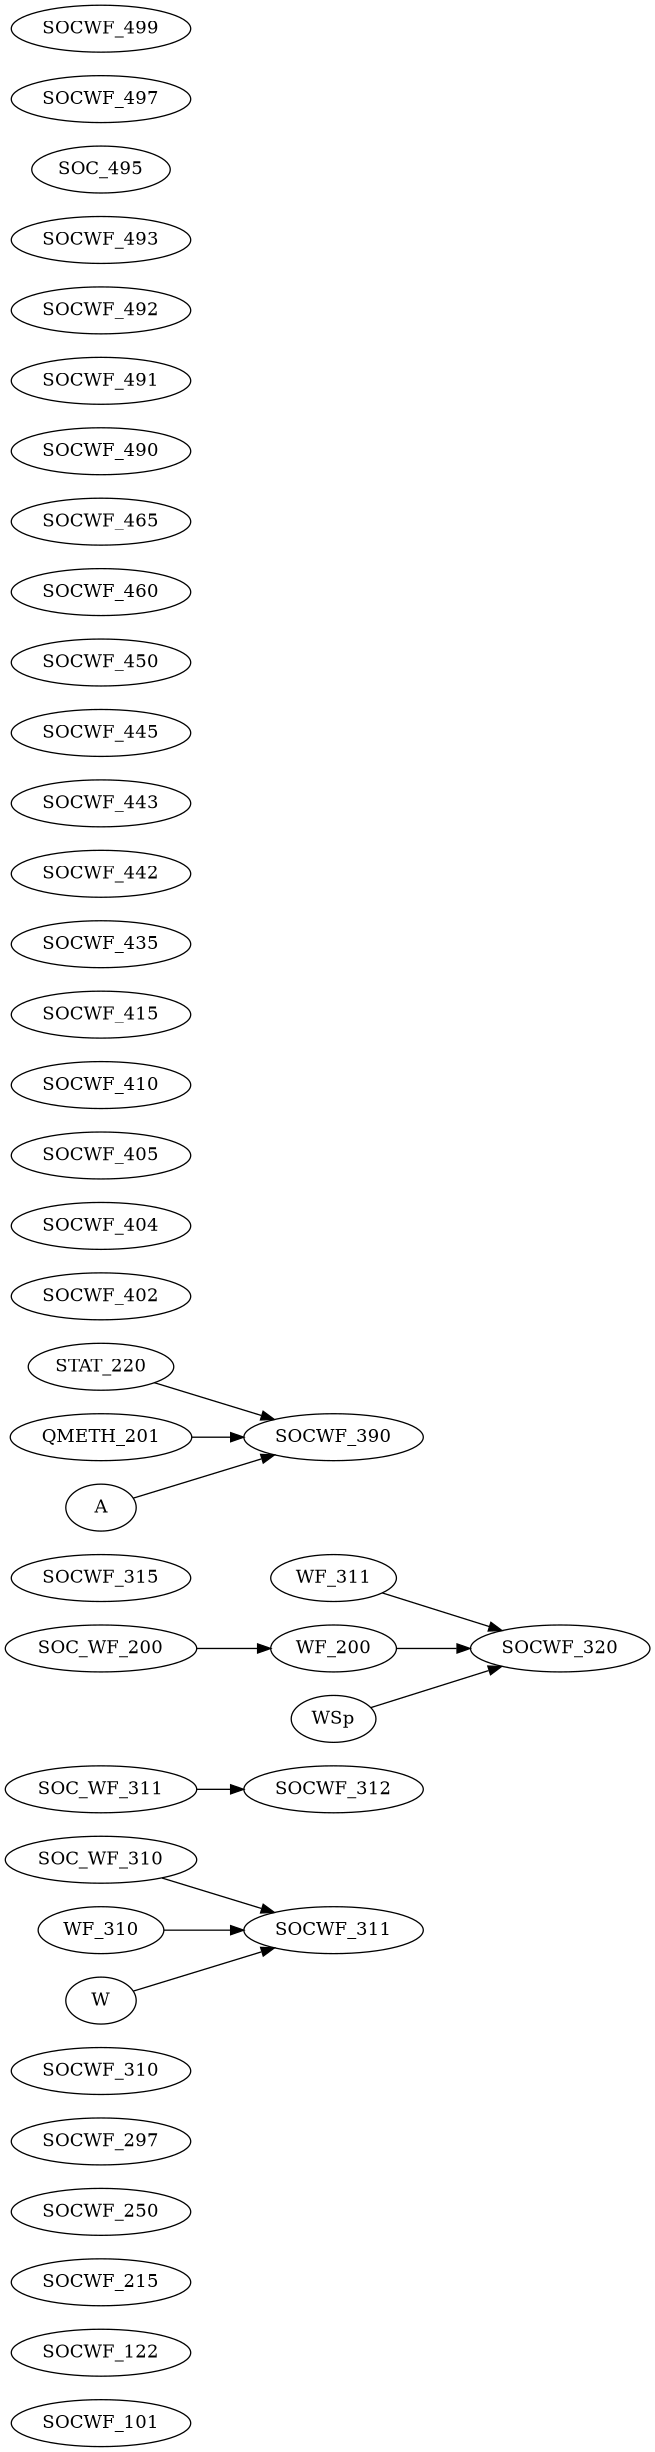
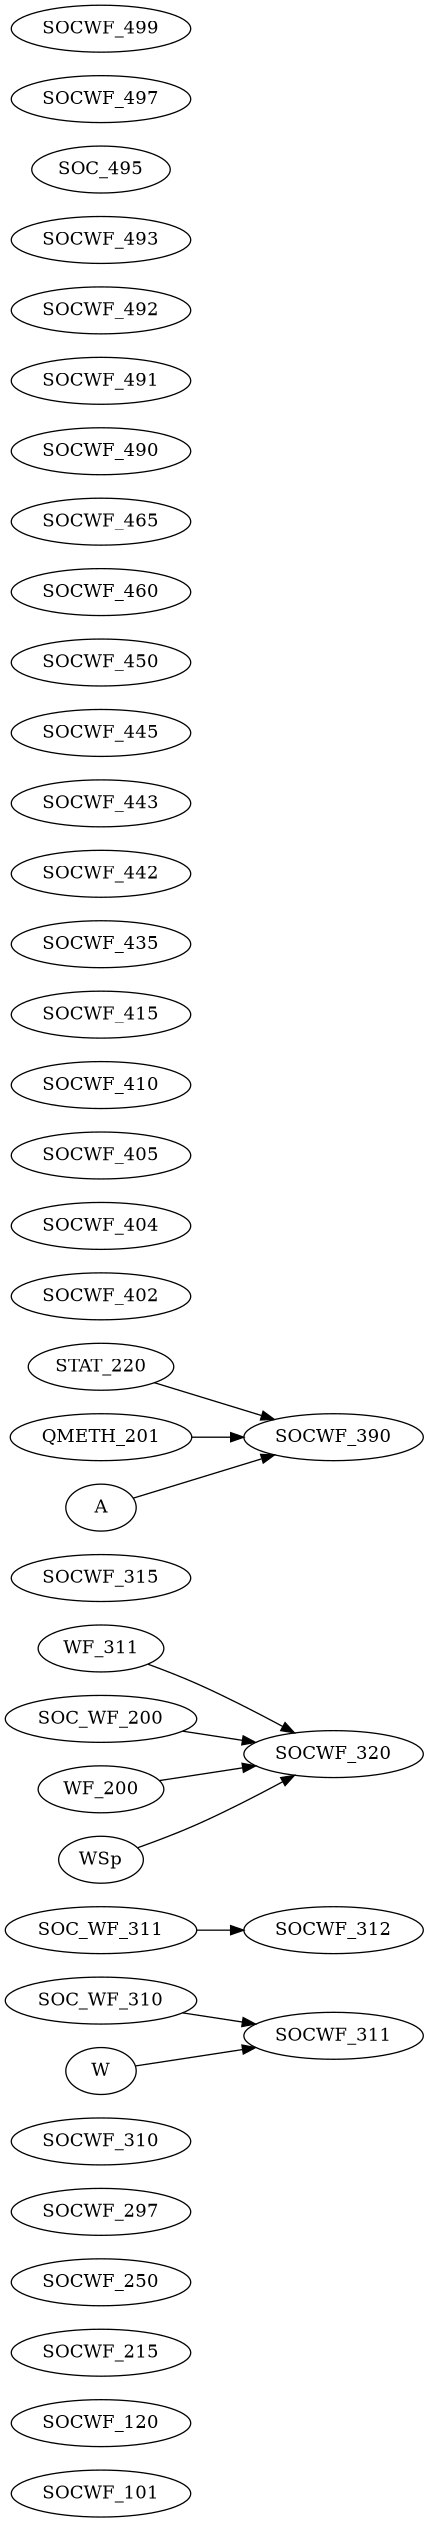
(227, 1648) -> (212, 1736)
(101, 1930) -> none
(101, 2353) -> (101, 2423)
